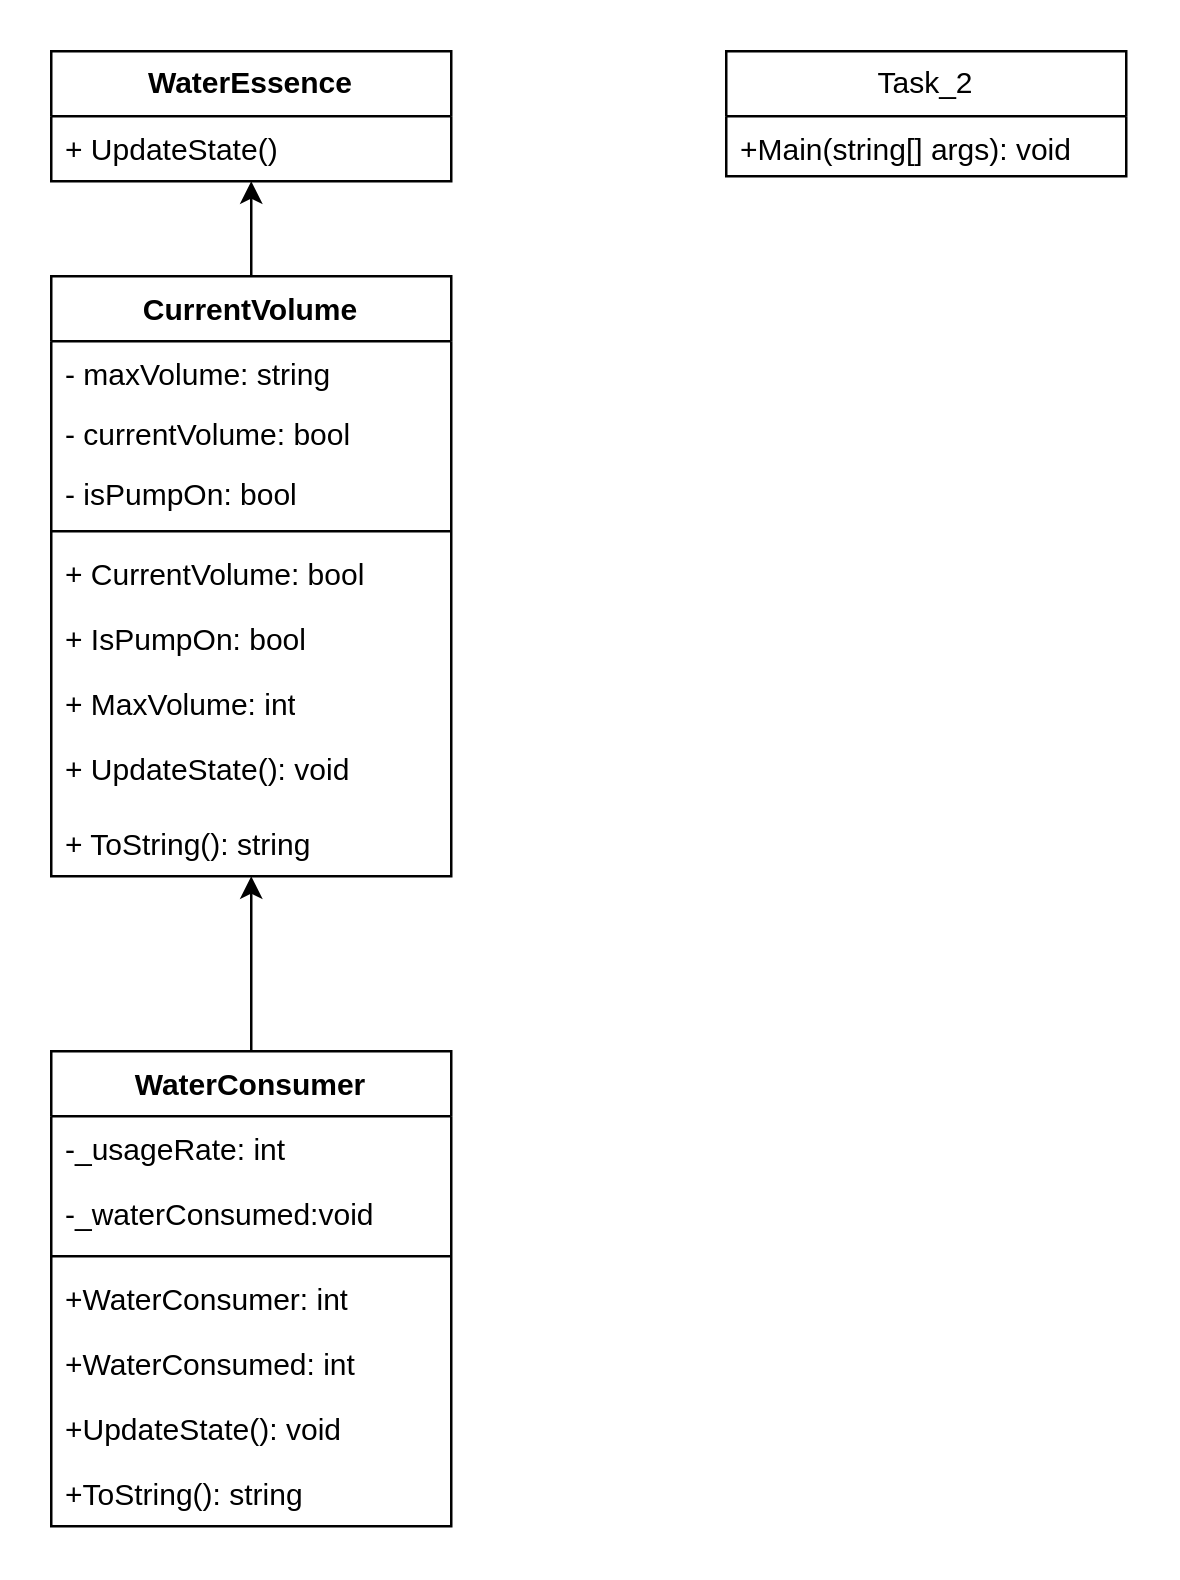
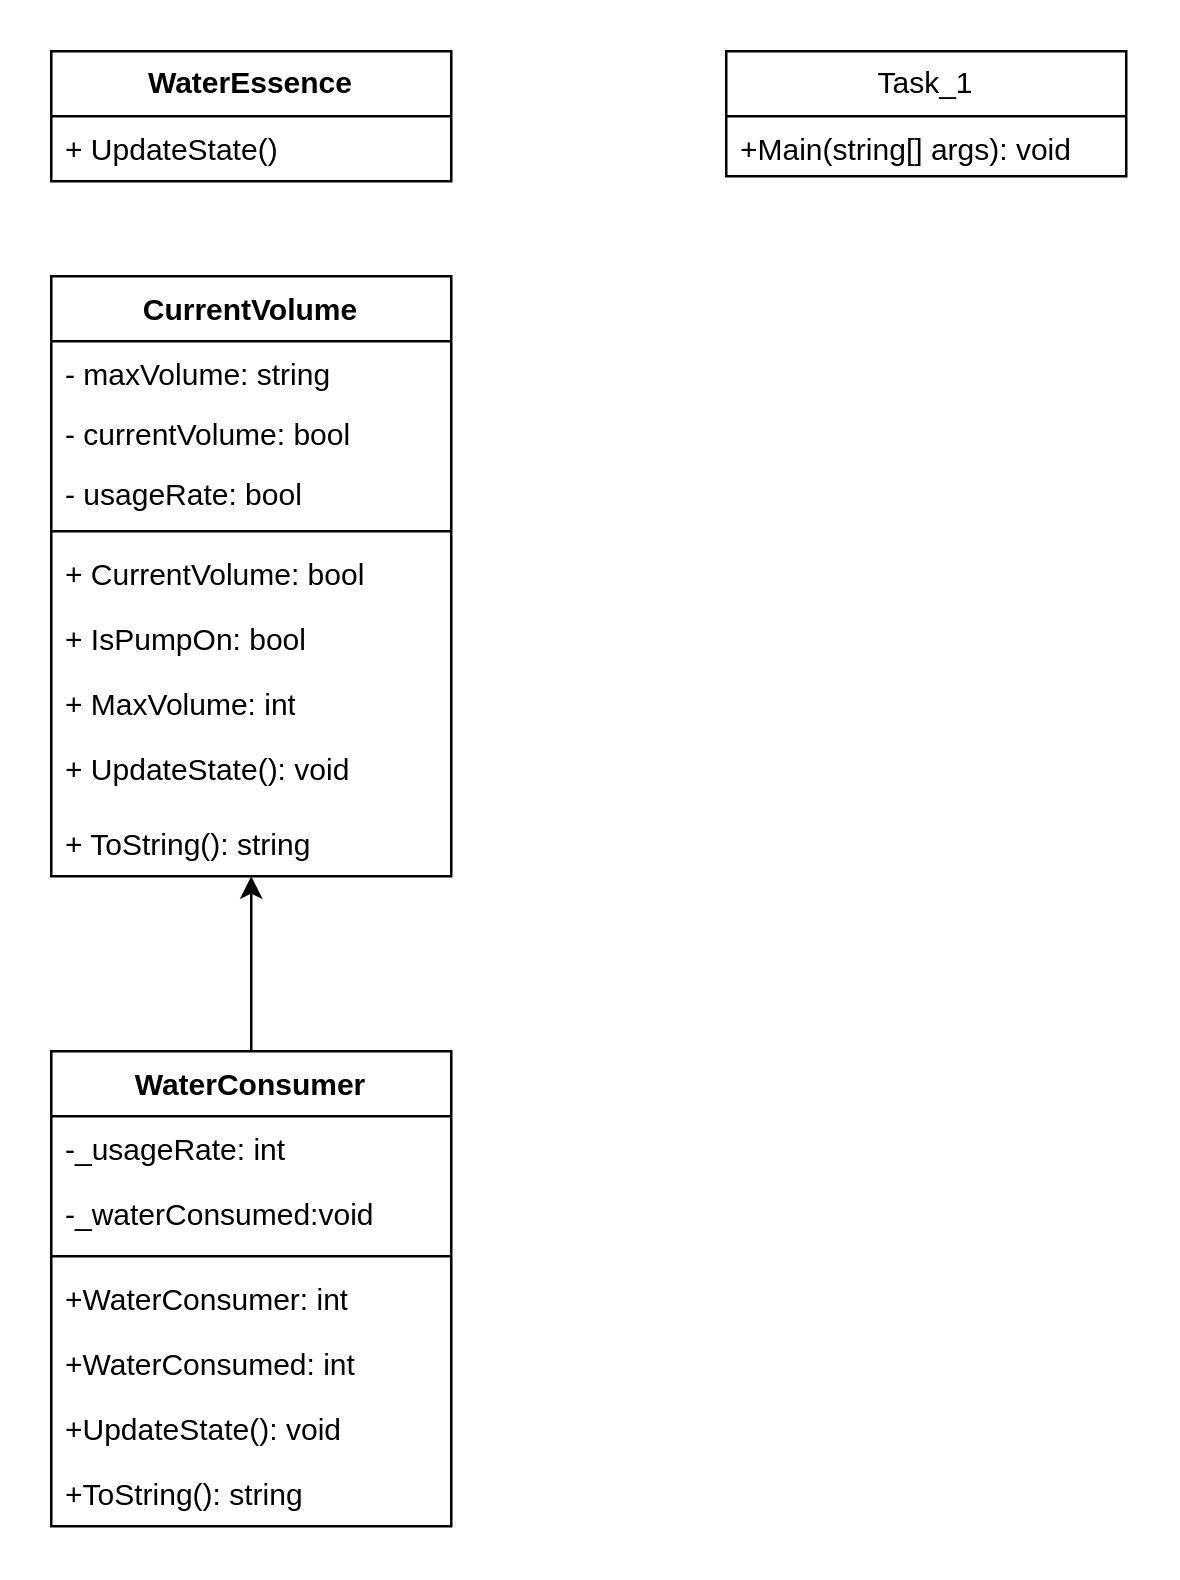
(926, 84) -> (926, 84)
(251, 237) -> none
(181, 497) -> (193, 497)
